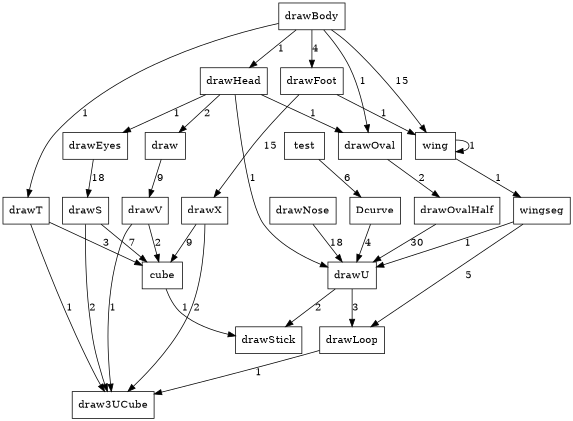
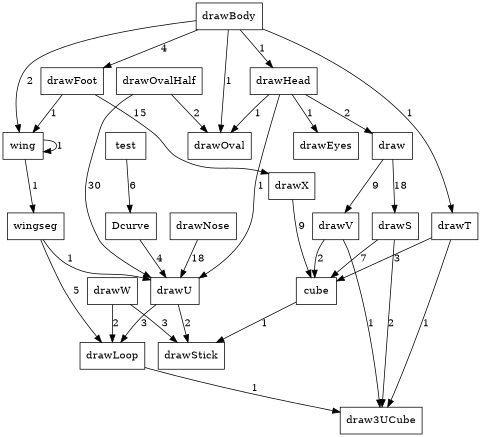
(402, 81) -> (31, 81)
(91, 175) -> (394, 182)
(410, 176) -> (187, 111)
none -> (112, 291)
(191, 310) -> none
